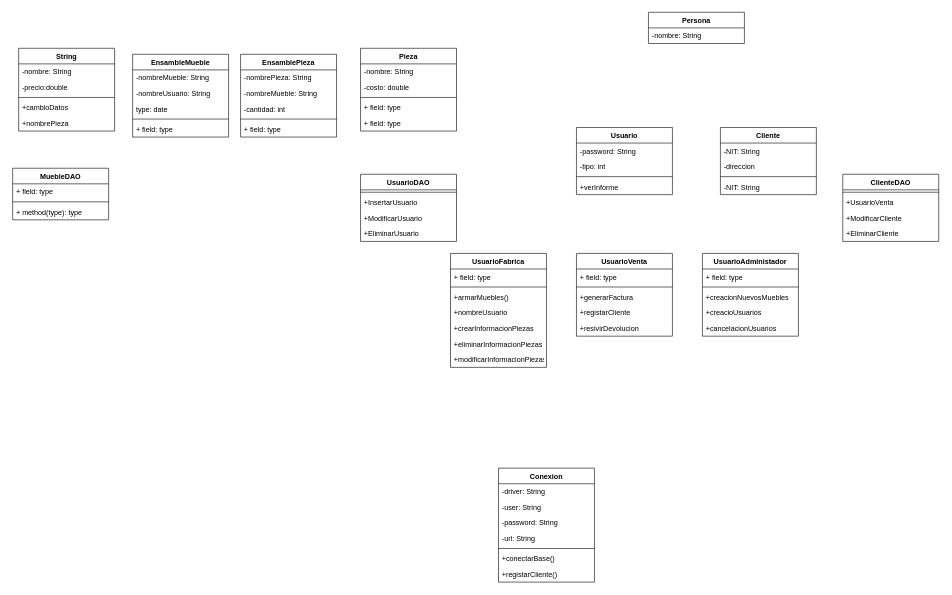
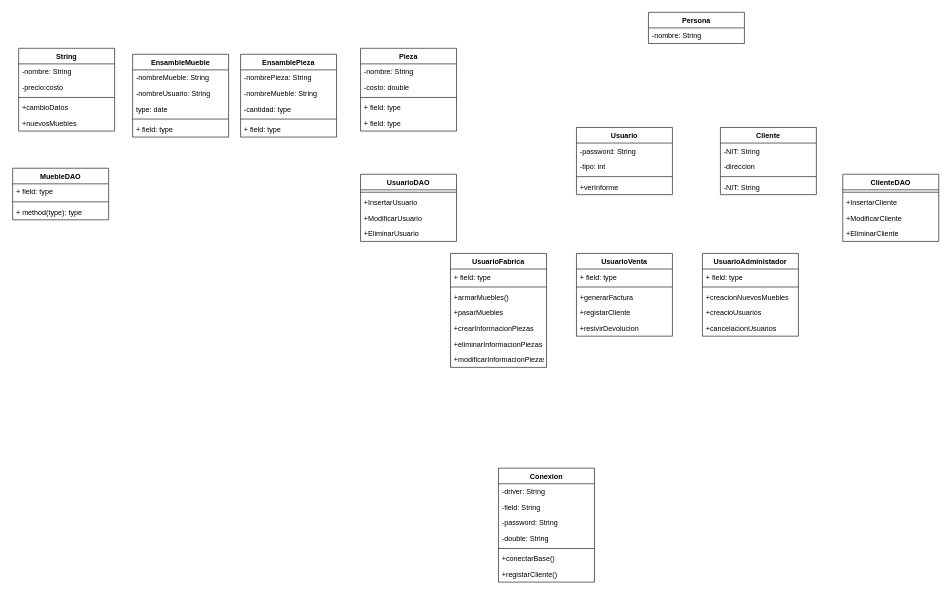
(47, 88) -> (46, 88)
(268, 109) -> (271, 109)
(45, 124) -> (49, 124)
(871, 203) -> (876, 203)
(481, 313) -> (479, 313)
(525, 508) -> (525, 508)
(522, 539) -> (528, 539)
